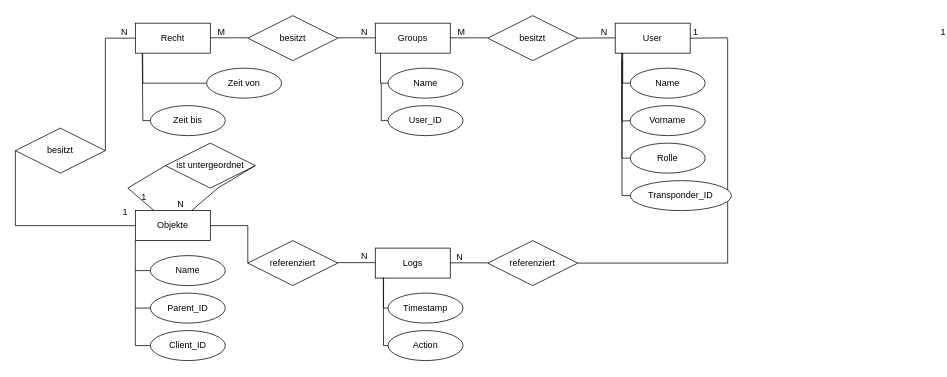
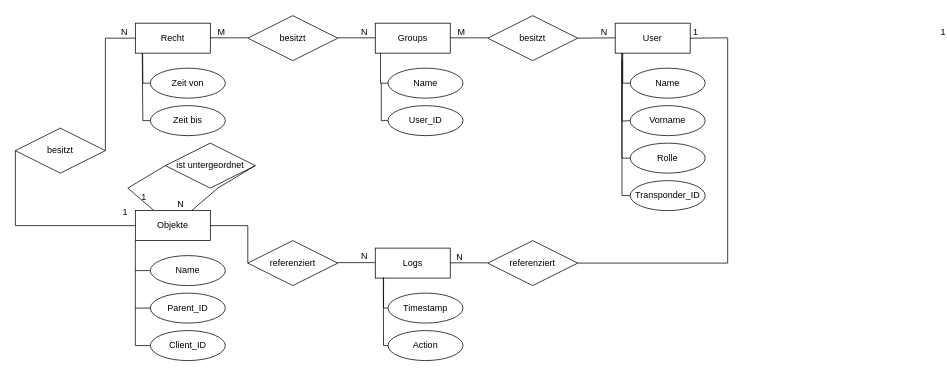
(244, 83) -> (188, 83)
(681, 195) -> (668, 195)
